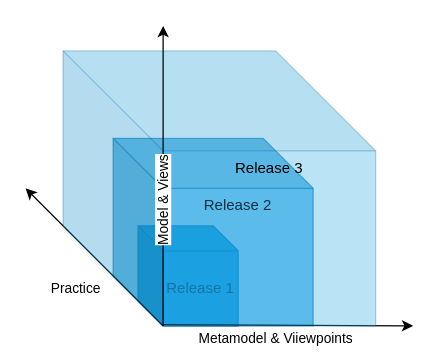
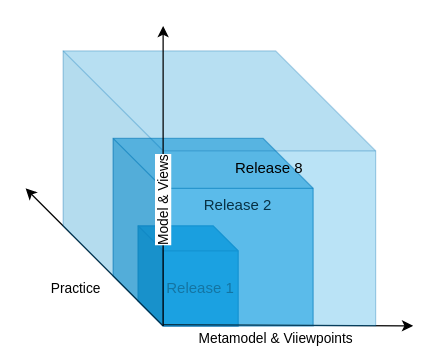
(269, 168) -> (269, 168)
